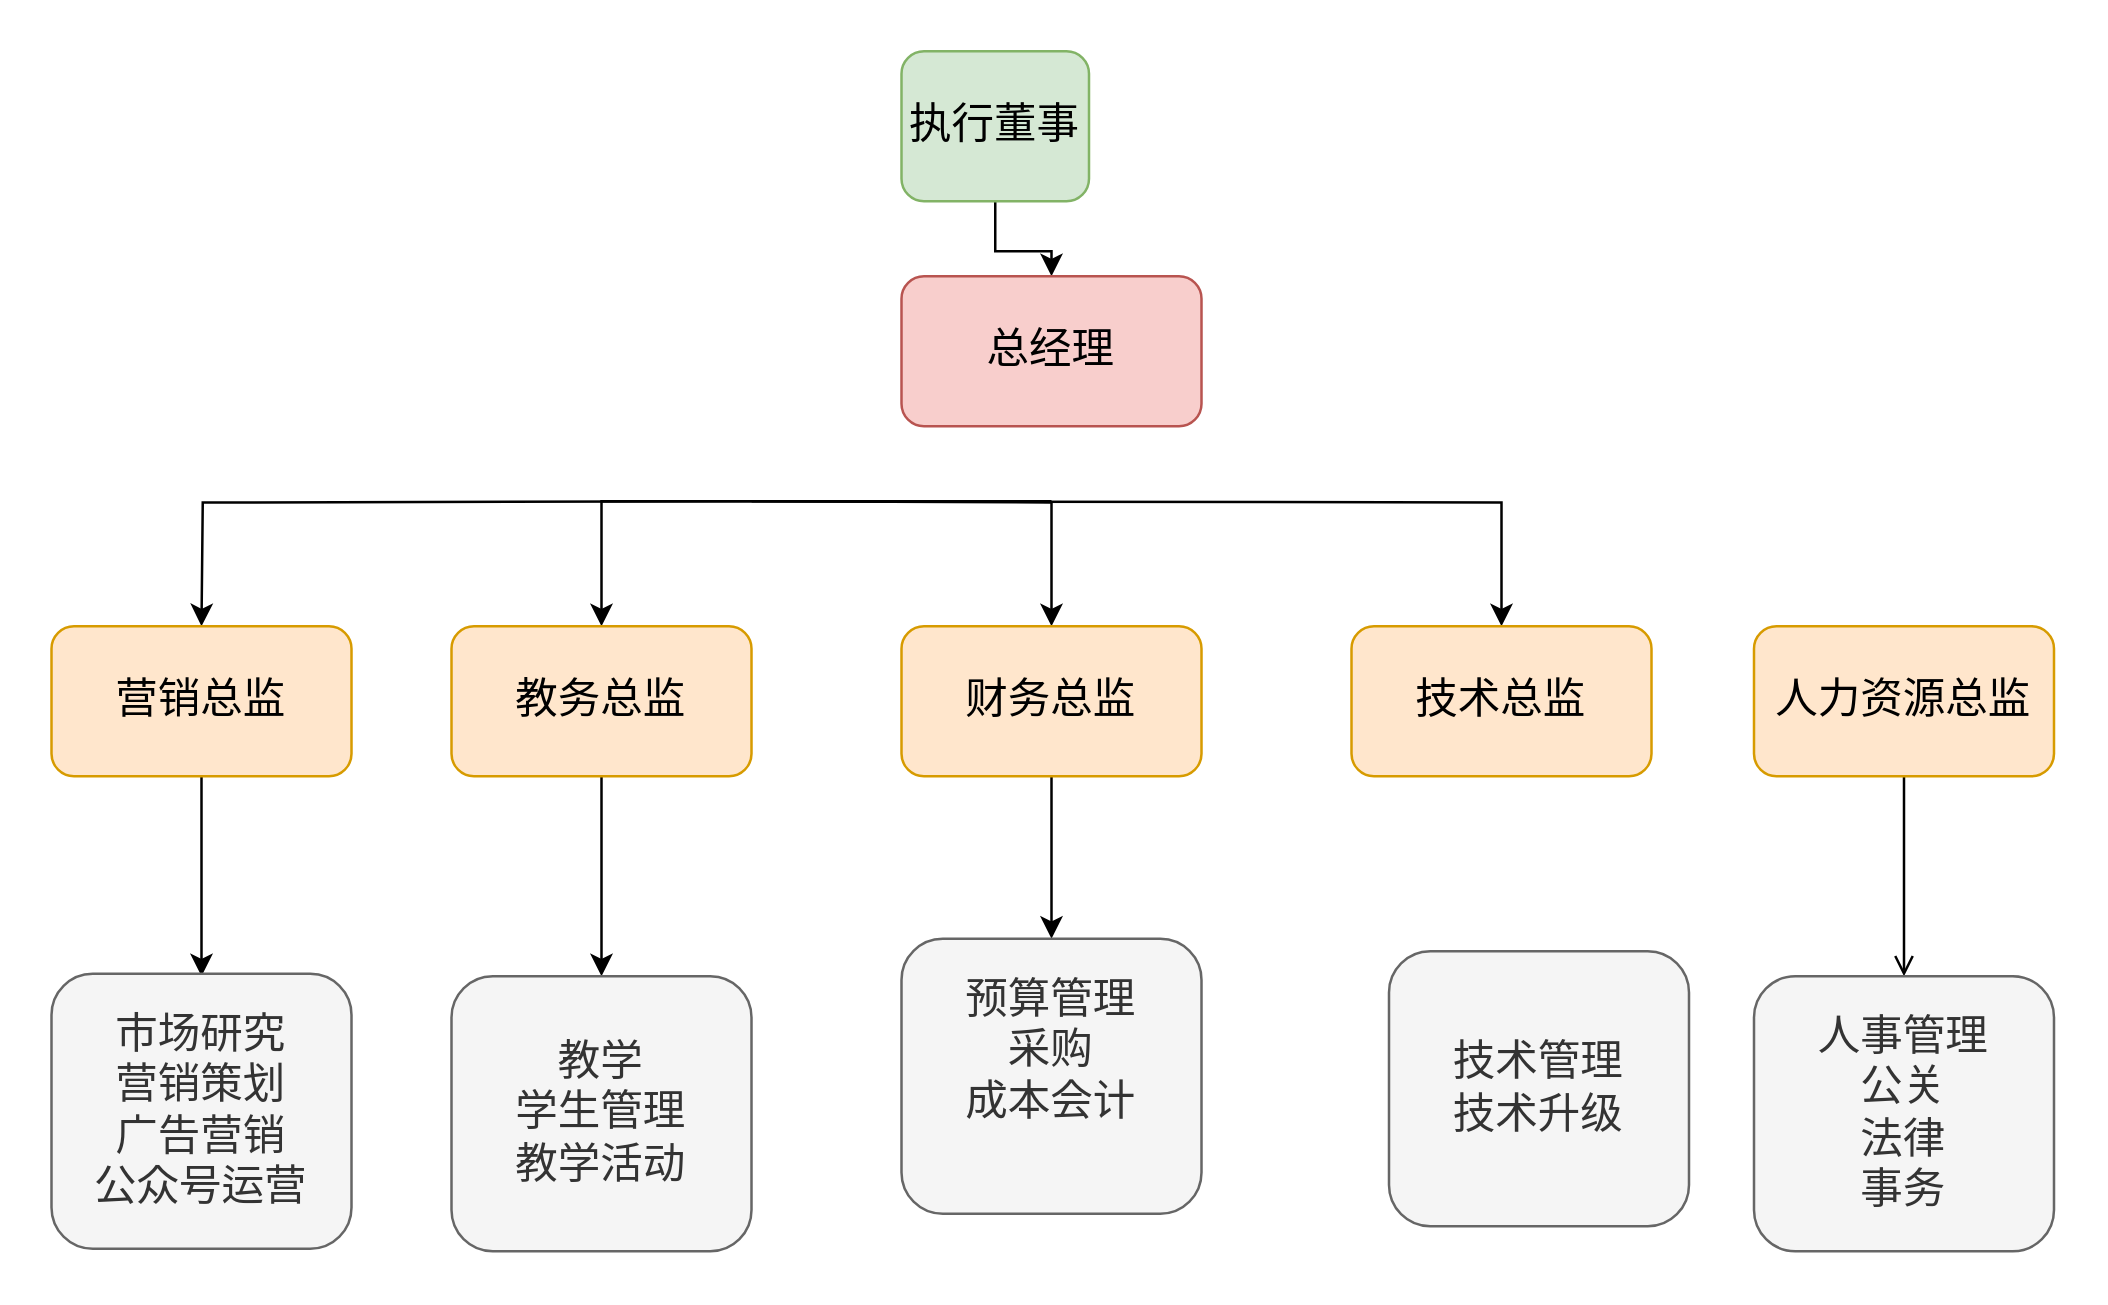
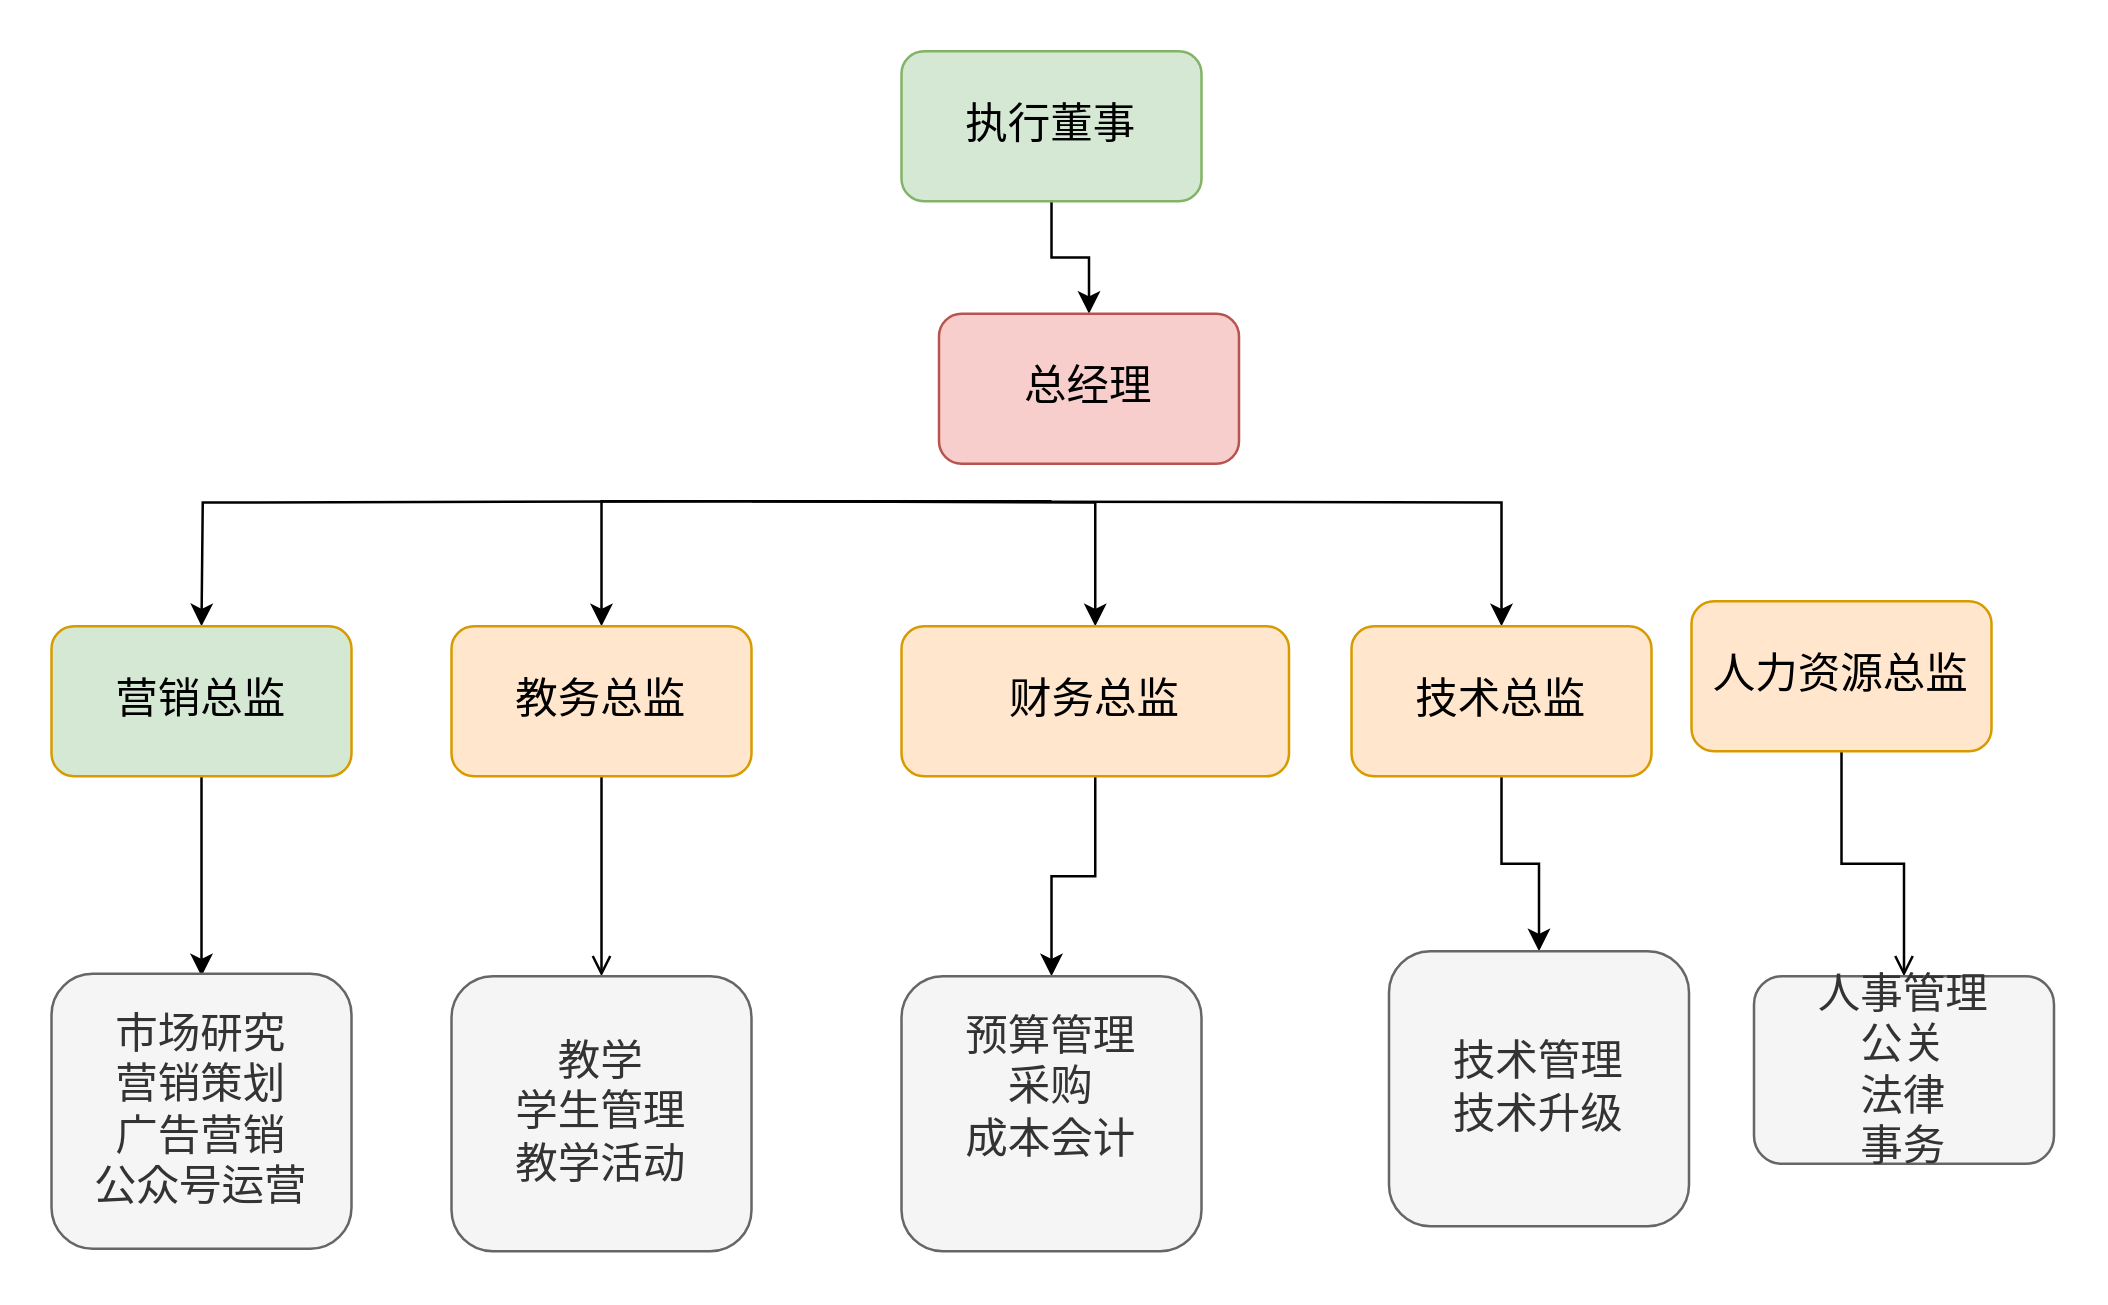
(995, 126) -> (1051, 126)
(1051, 351) -> (1089, 389)
(201, 701) -> (201, 701)
(1051, 701) -> (1095, 701)
(1904, 701) -> (1841, 676)
none -> (1511, 864)
(601, 958) -> (601, 962)
(1051, 1076) -> (1051, 1114)
(1904, 1114) -> (1904, 1070)
